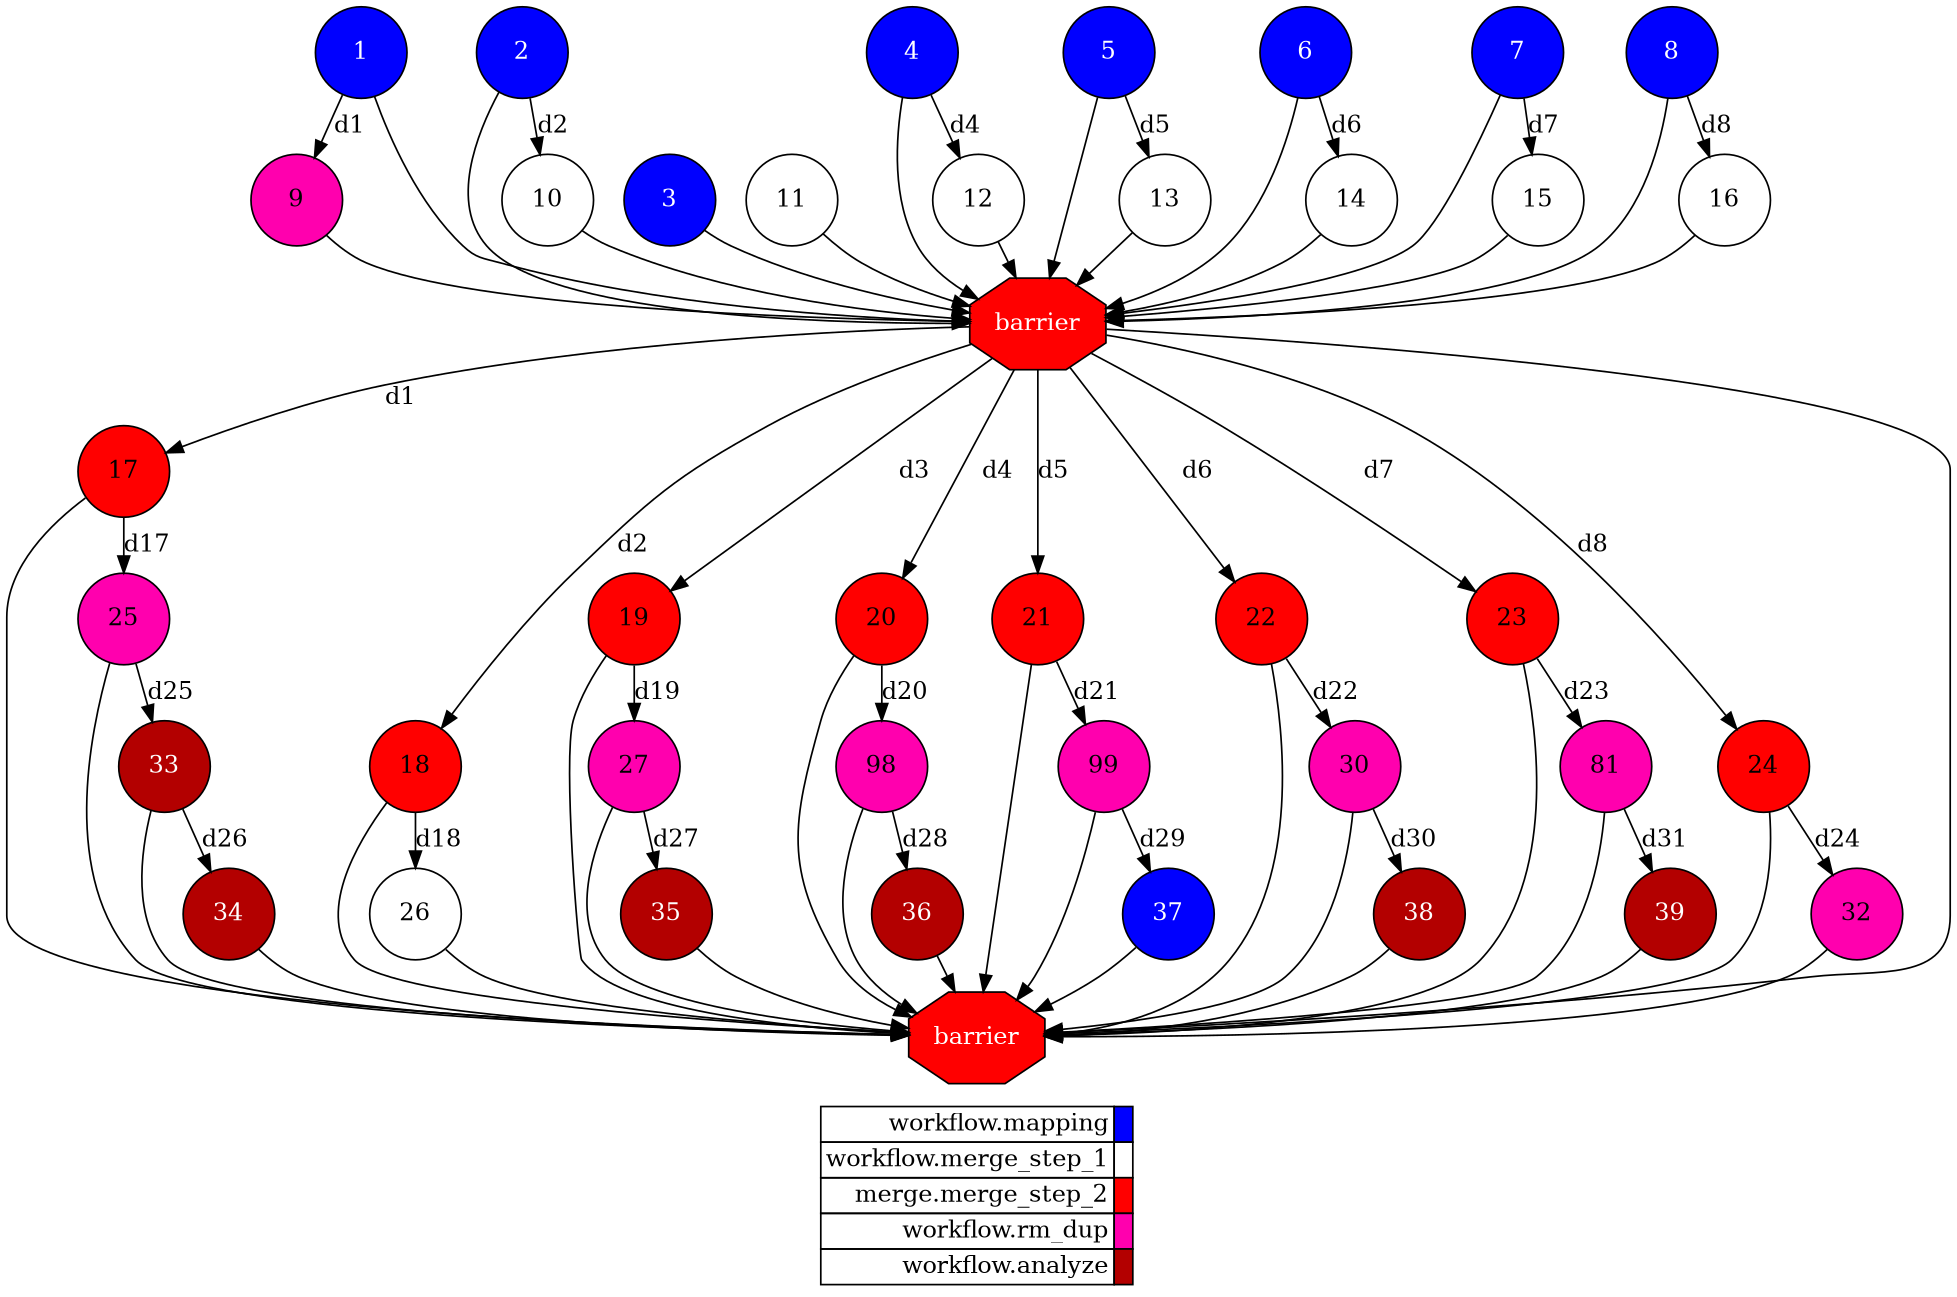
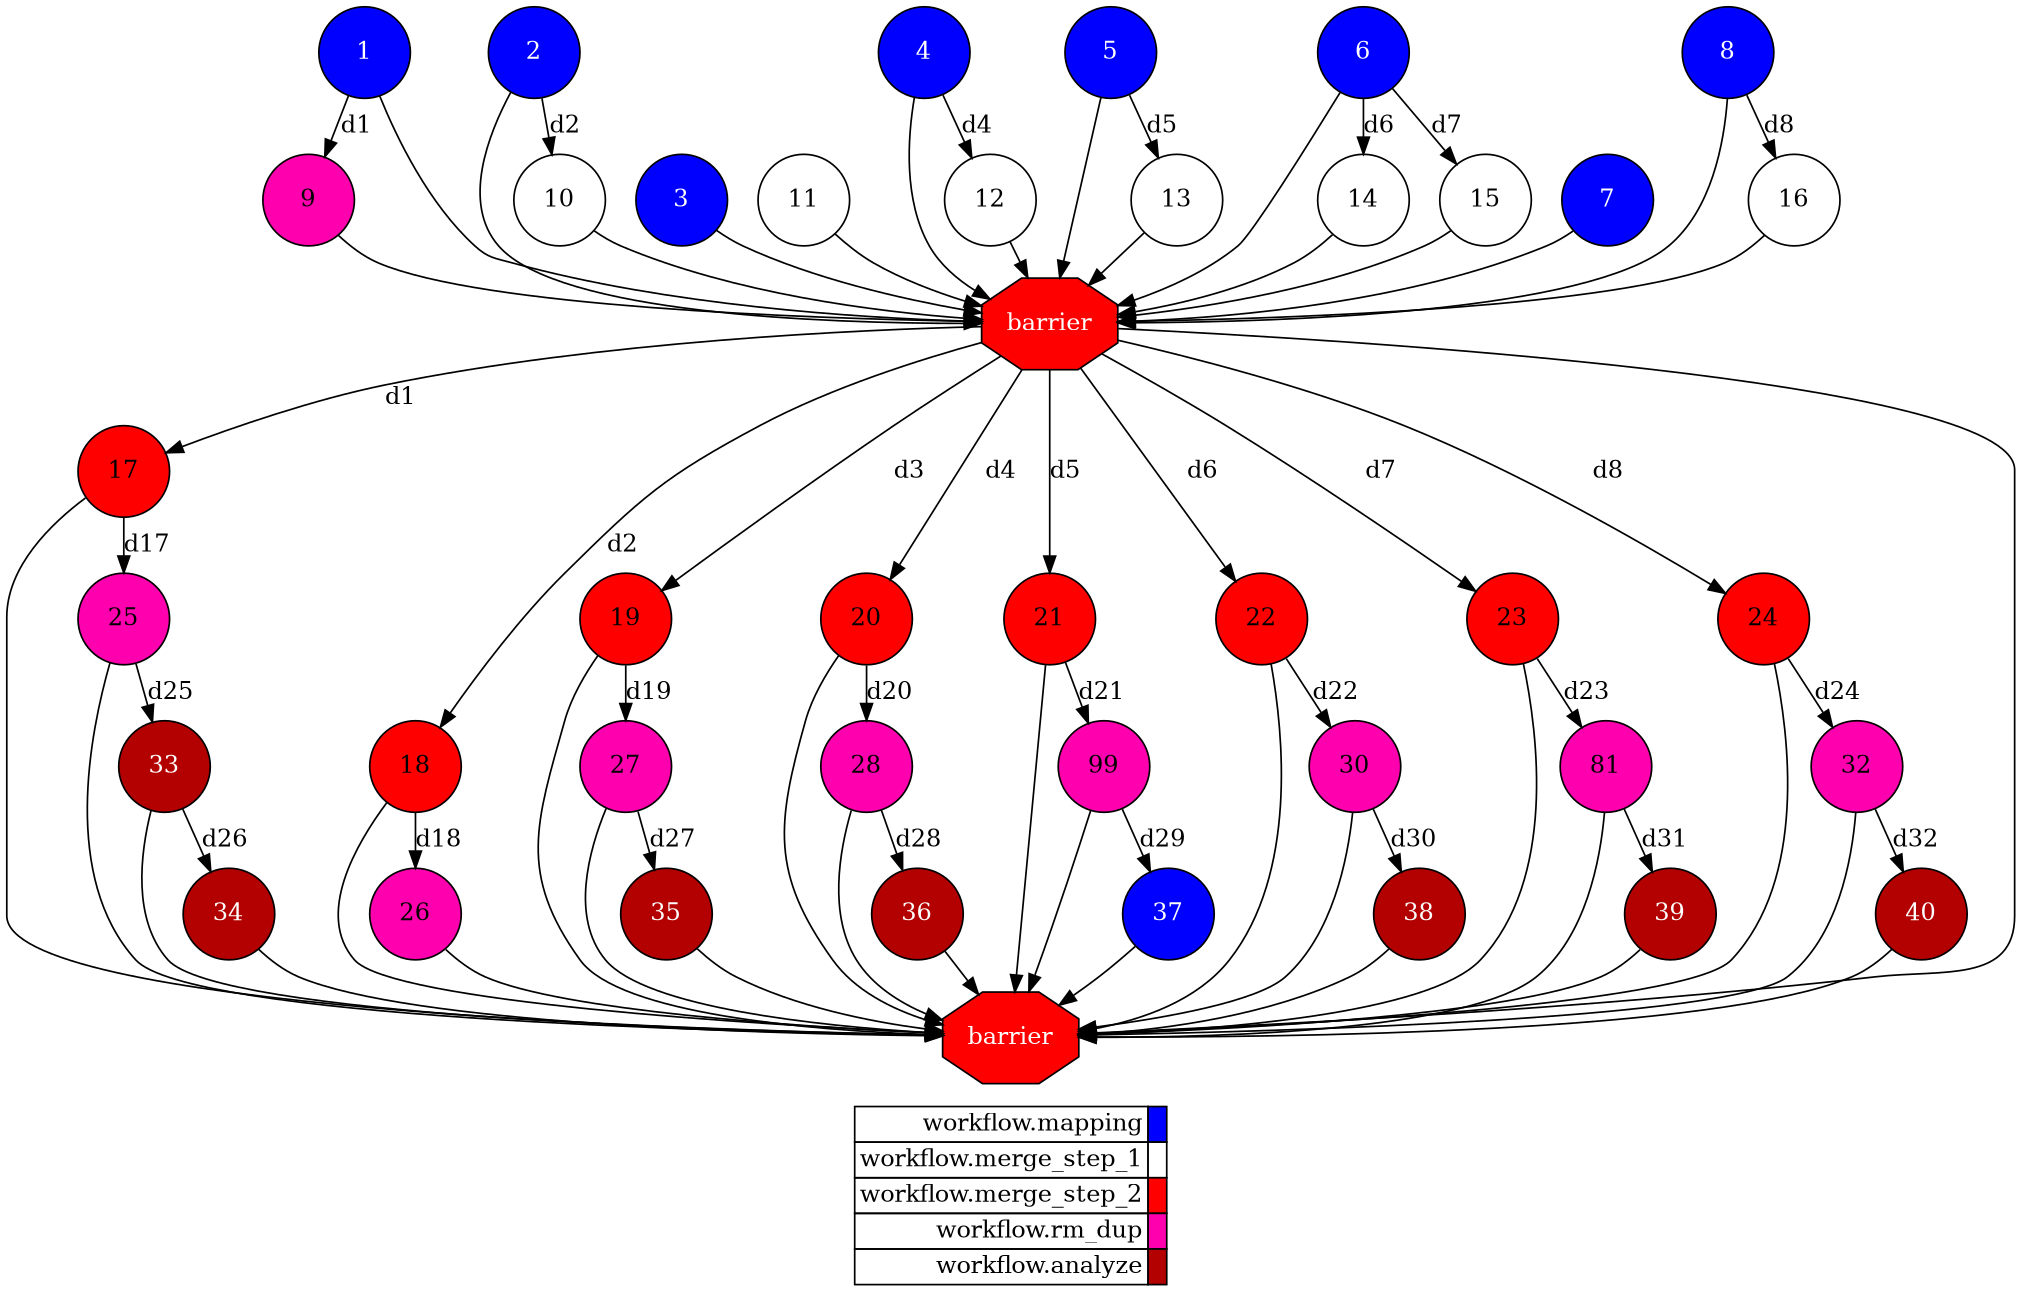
(1527, 118) -> (1419, 119)
(882, 767) -> (867, 767)
(415, 914) -> (415, 914)
none -> (1921, 914)
(982, 1195) -> (1001, 1195)
